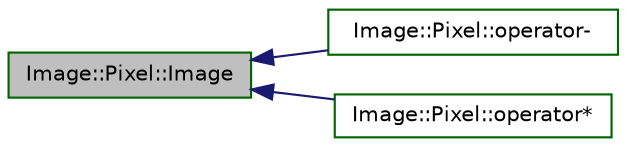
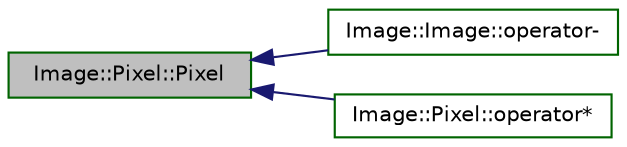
(473, 32) -> (473, 32)
(130, 75) -> (130, 75)
